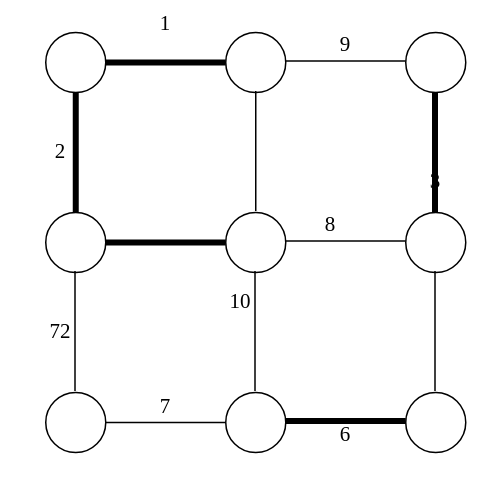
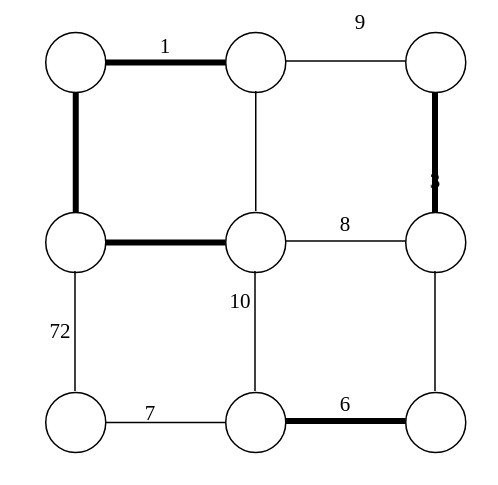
(166, 25) -> (166, 47)
(346, 46) -> (361, 23)
(61, 152) -> none
(331, 226) -> (346, 226)
(166, 407) -> (151, 415)
(346, 436) -> (346, 406)
